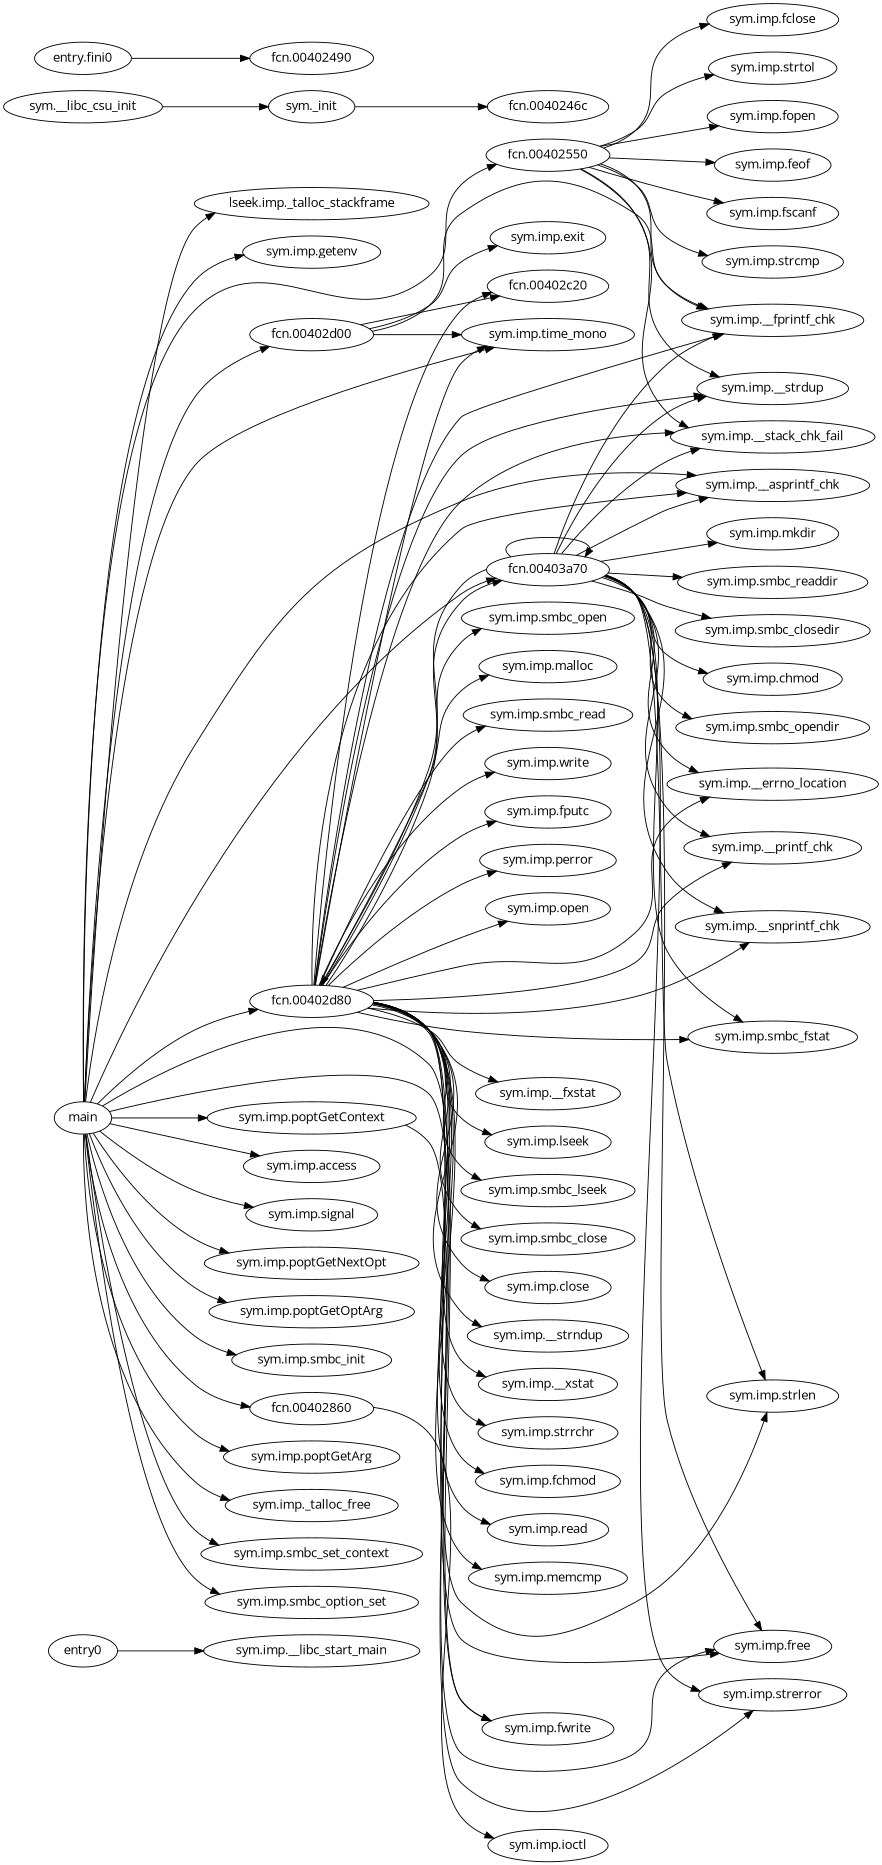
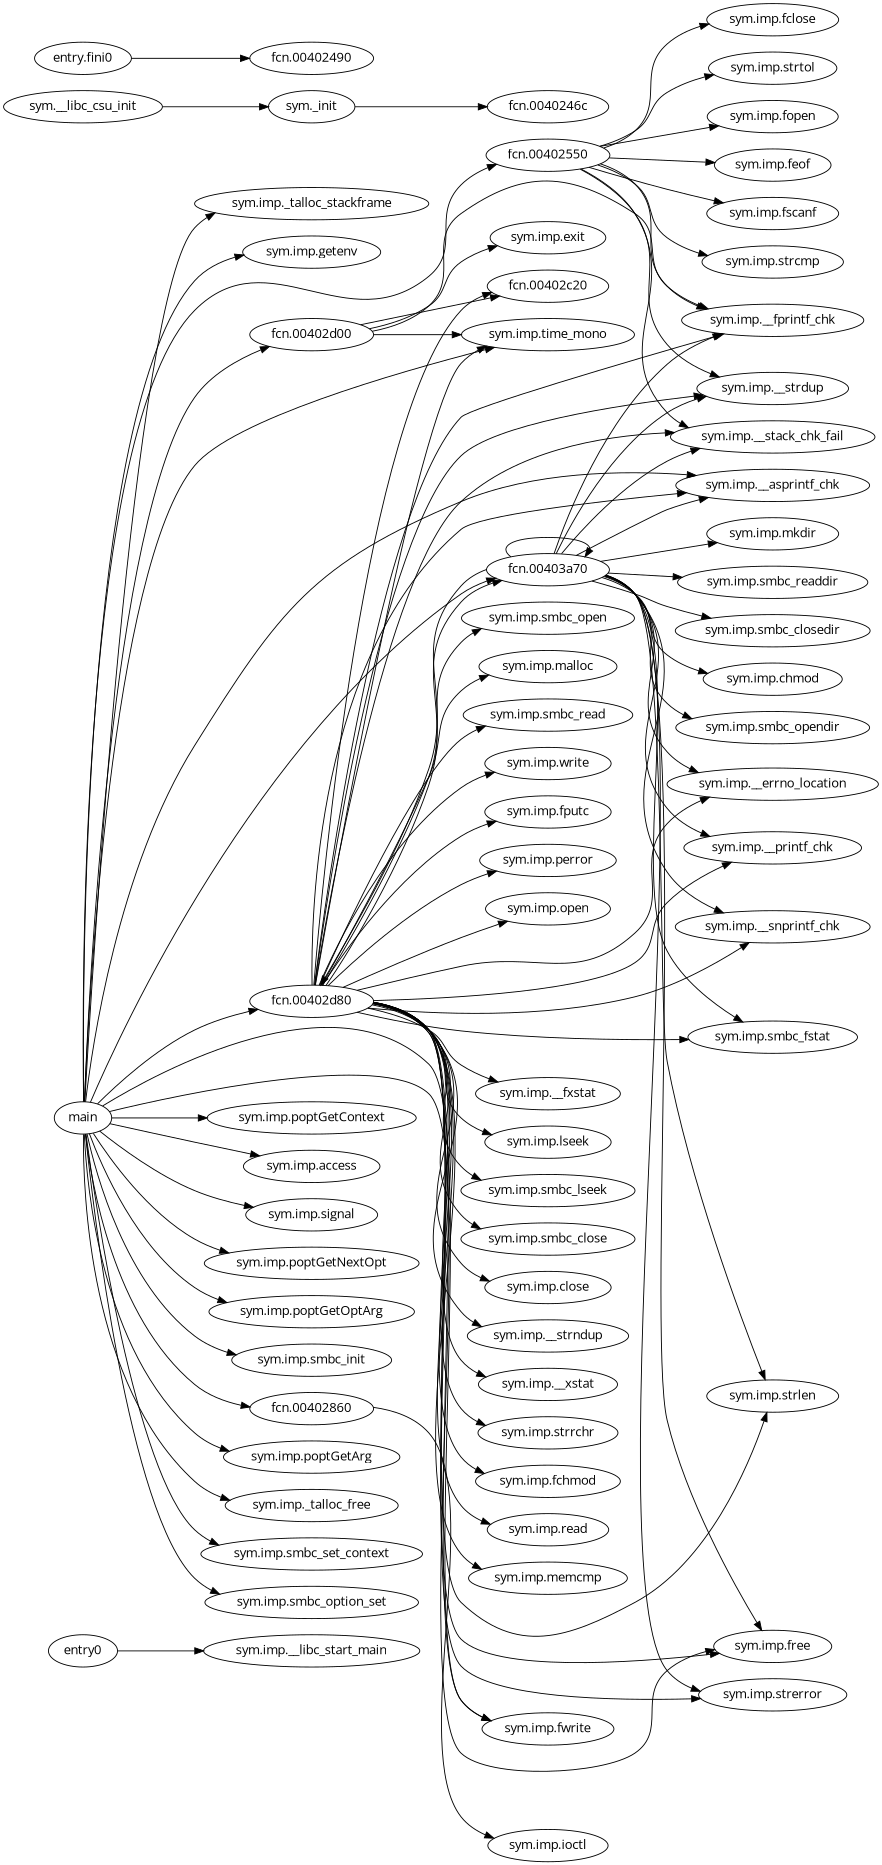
(312, 204) -> (312, 204)
(451, 1754) -> (463, 1667)
